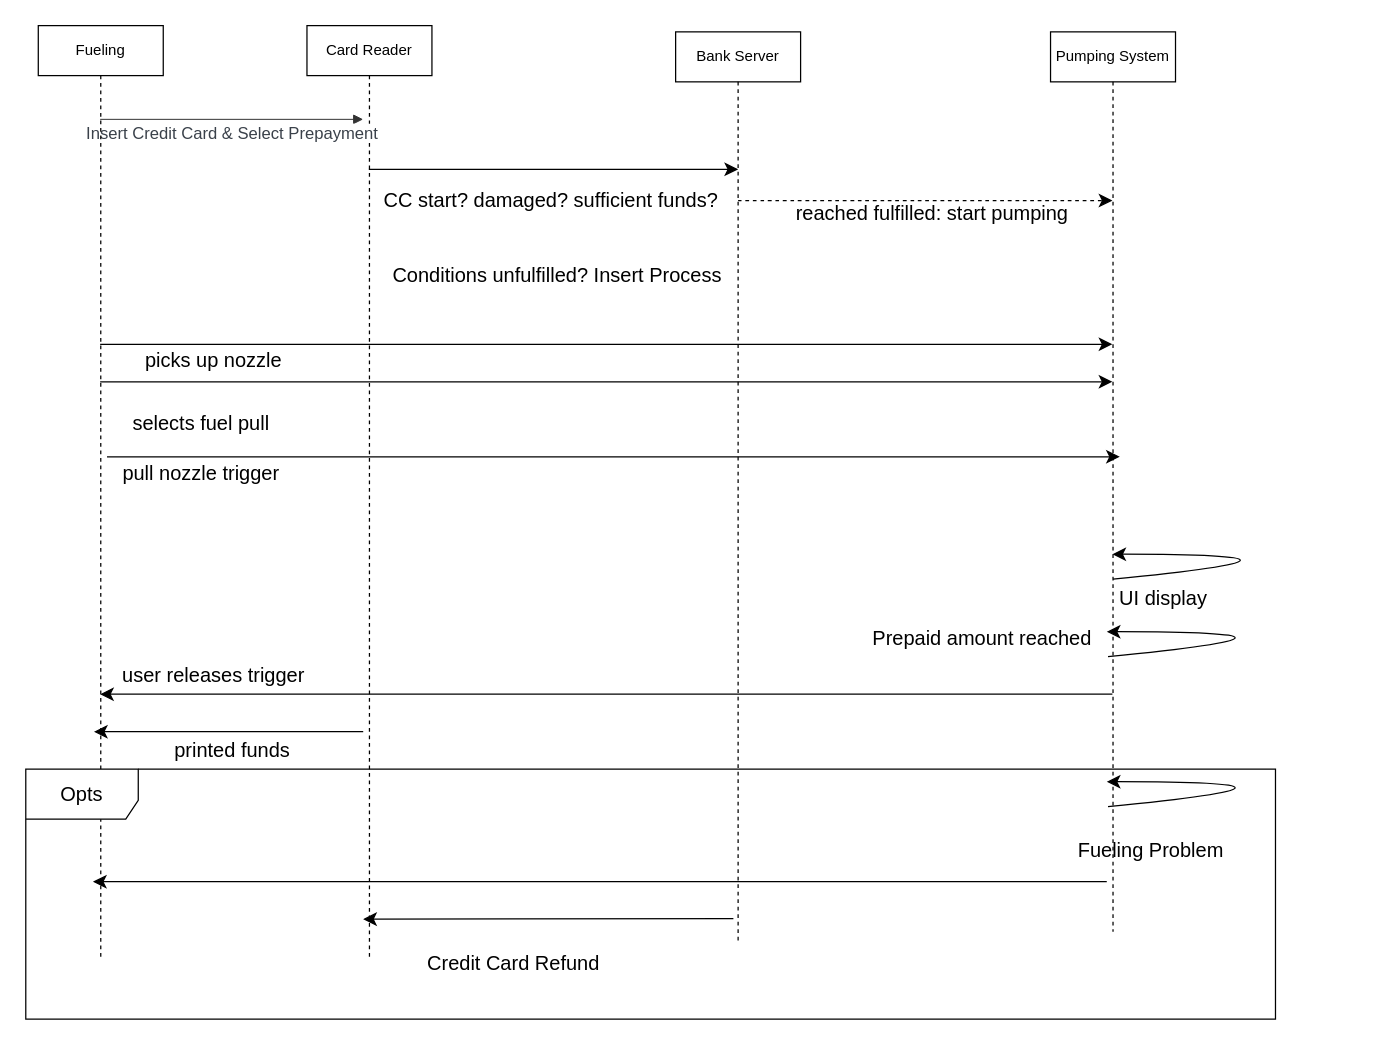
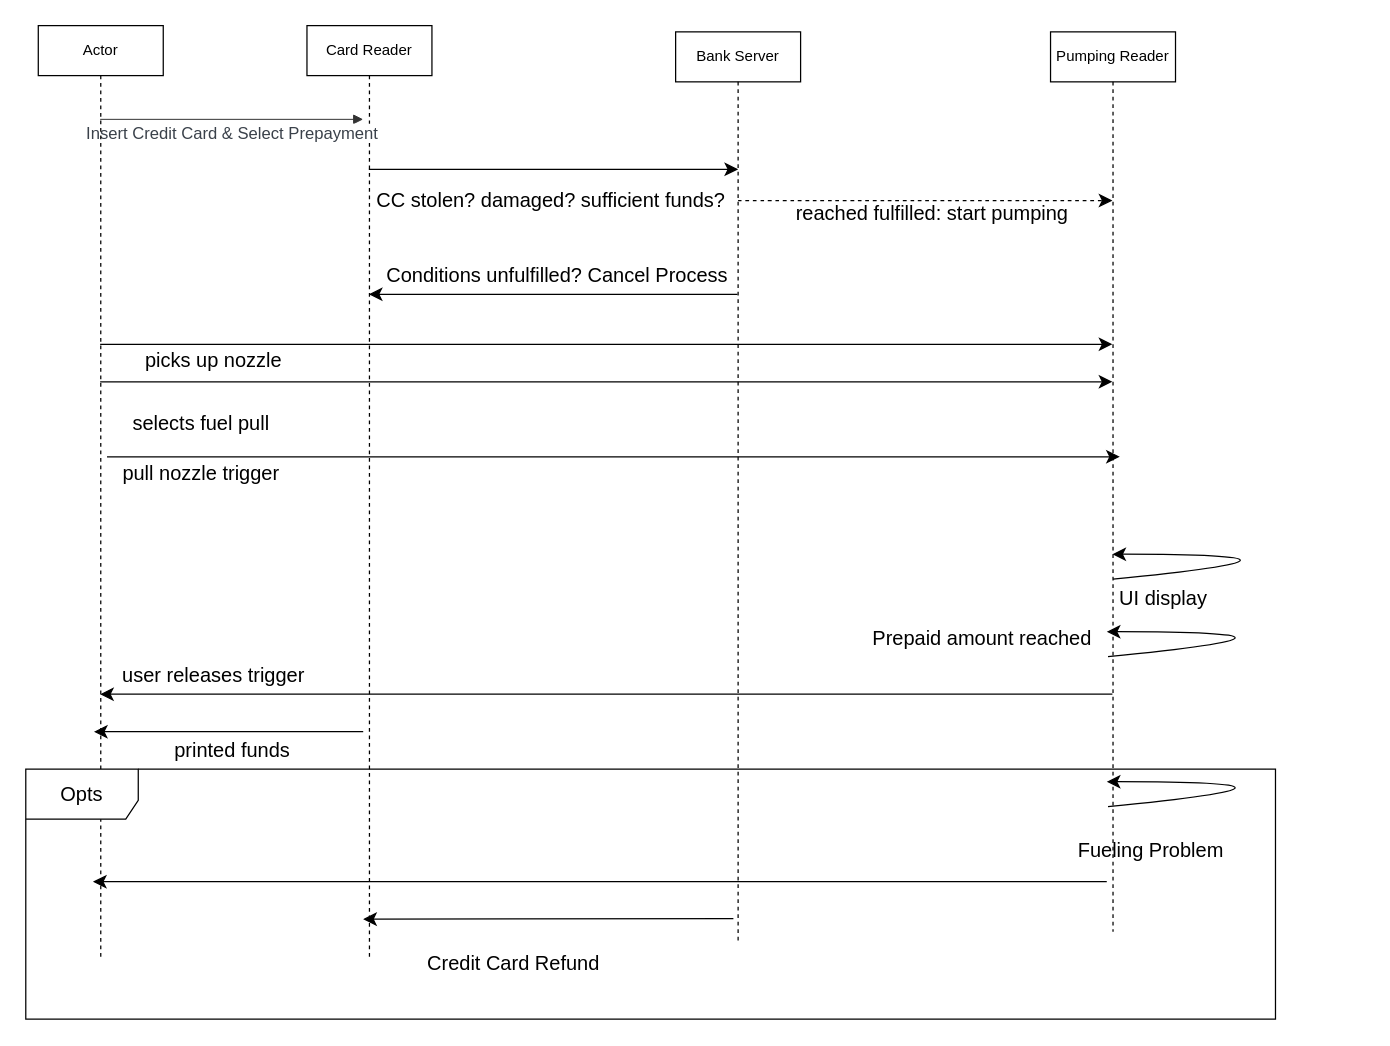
(101, 51) -> (101, 51)
(1113, 57) -> (1113, 57)
(551, 201) -> (551, 201)
(558, 276) -> (558, 276)
none -> (558, 294)
